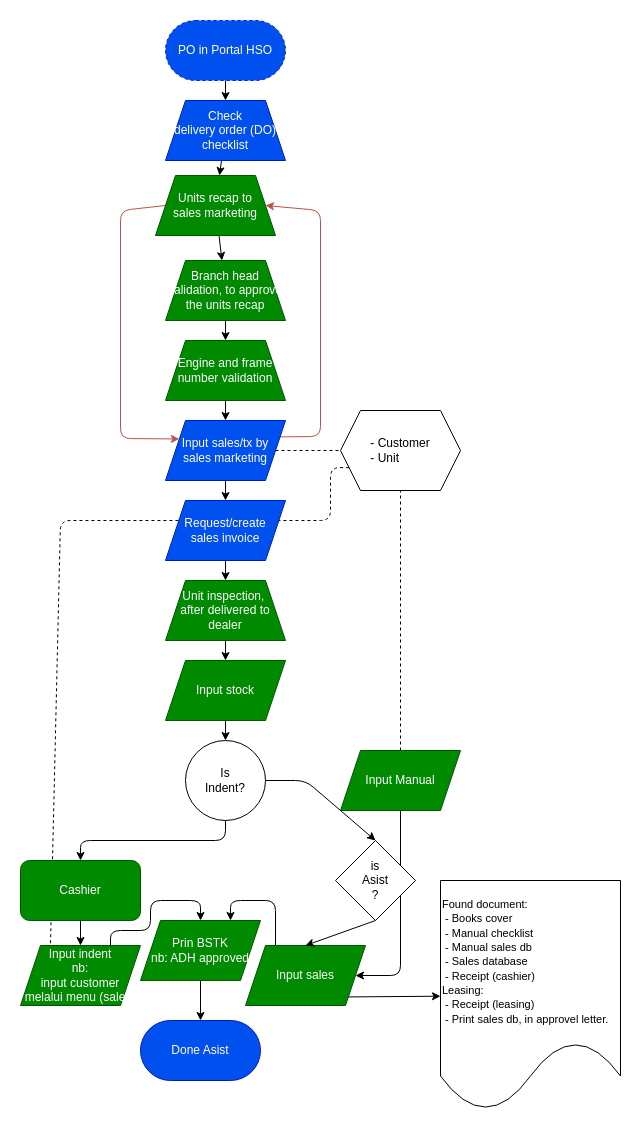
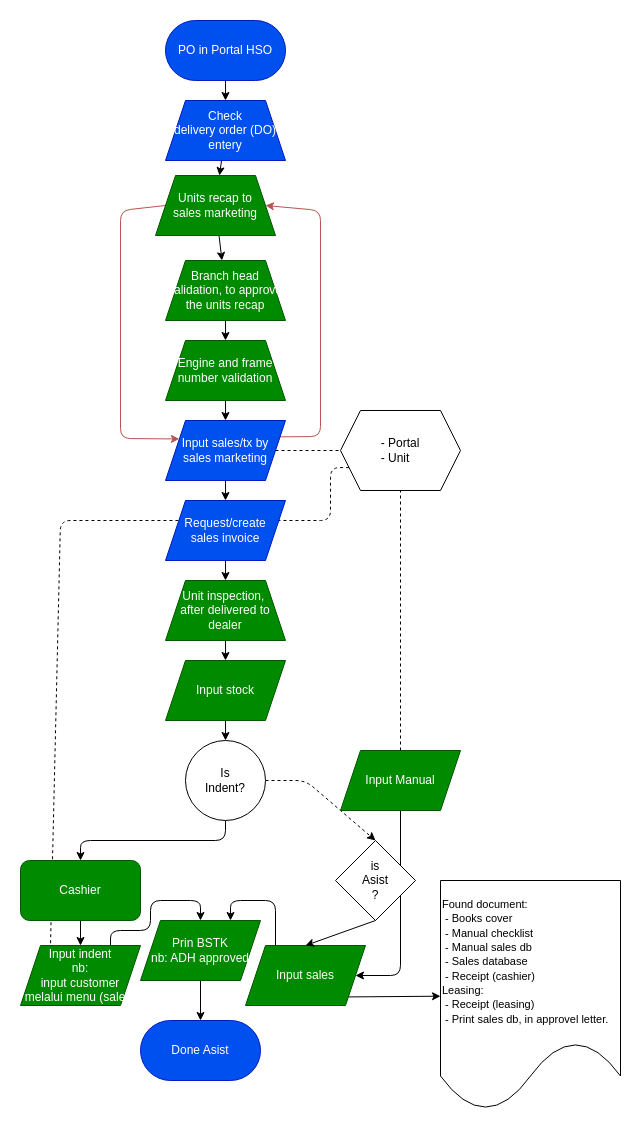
(226, 51) -> (226, 51)
(226, 131) -> (226, 131)
(401, 451) -> (401, 451)
(326, 798) -> (326, 798)
